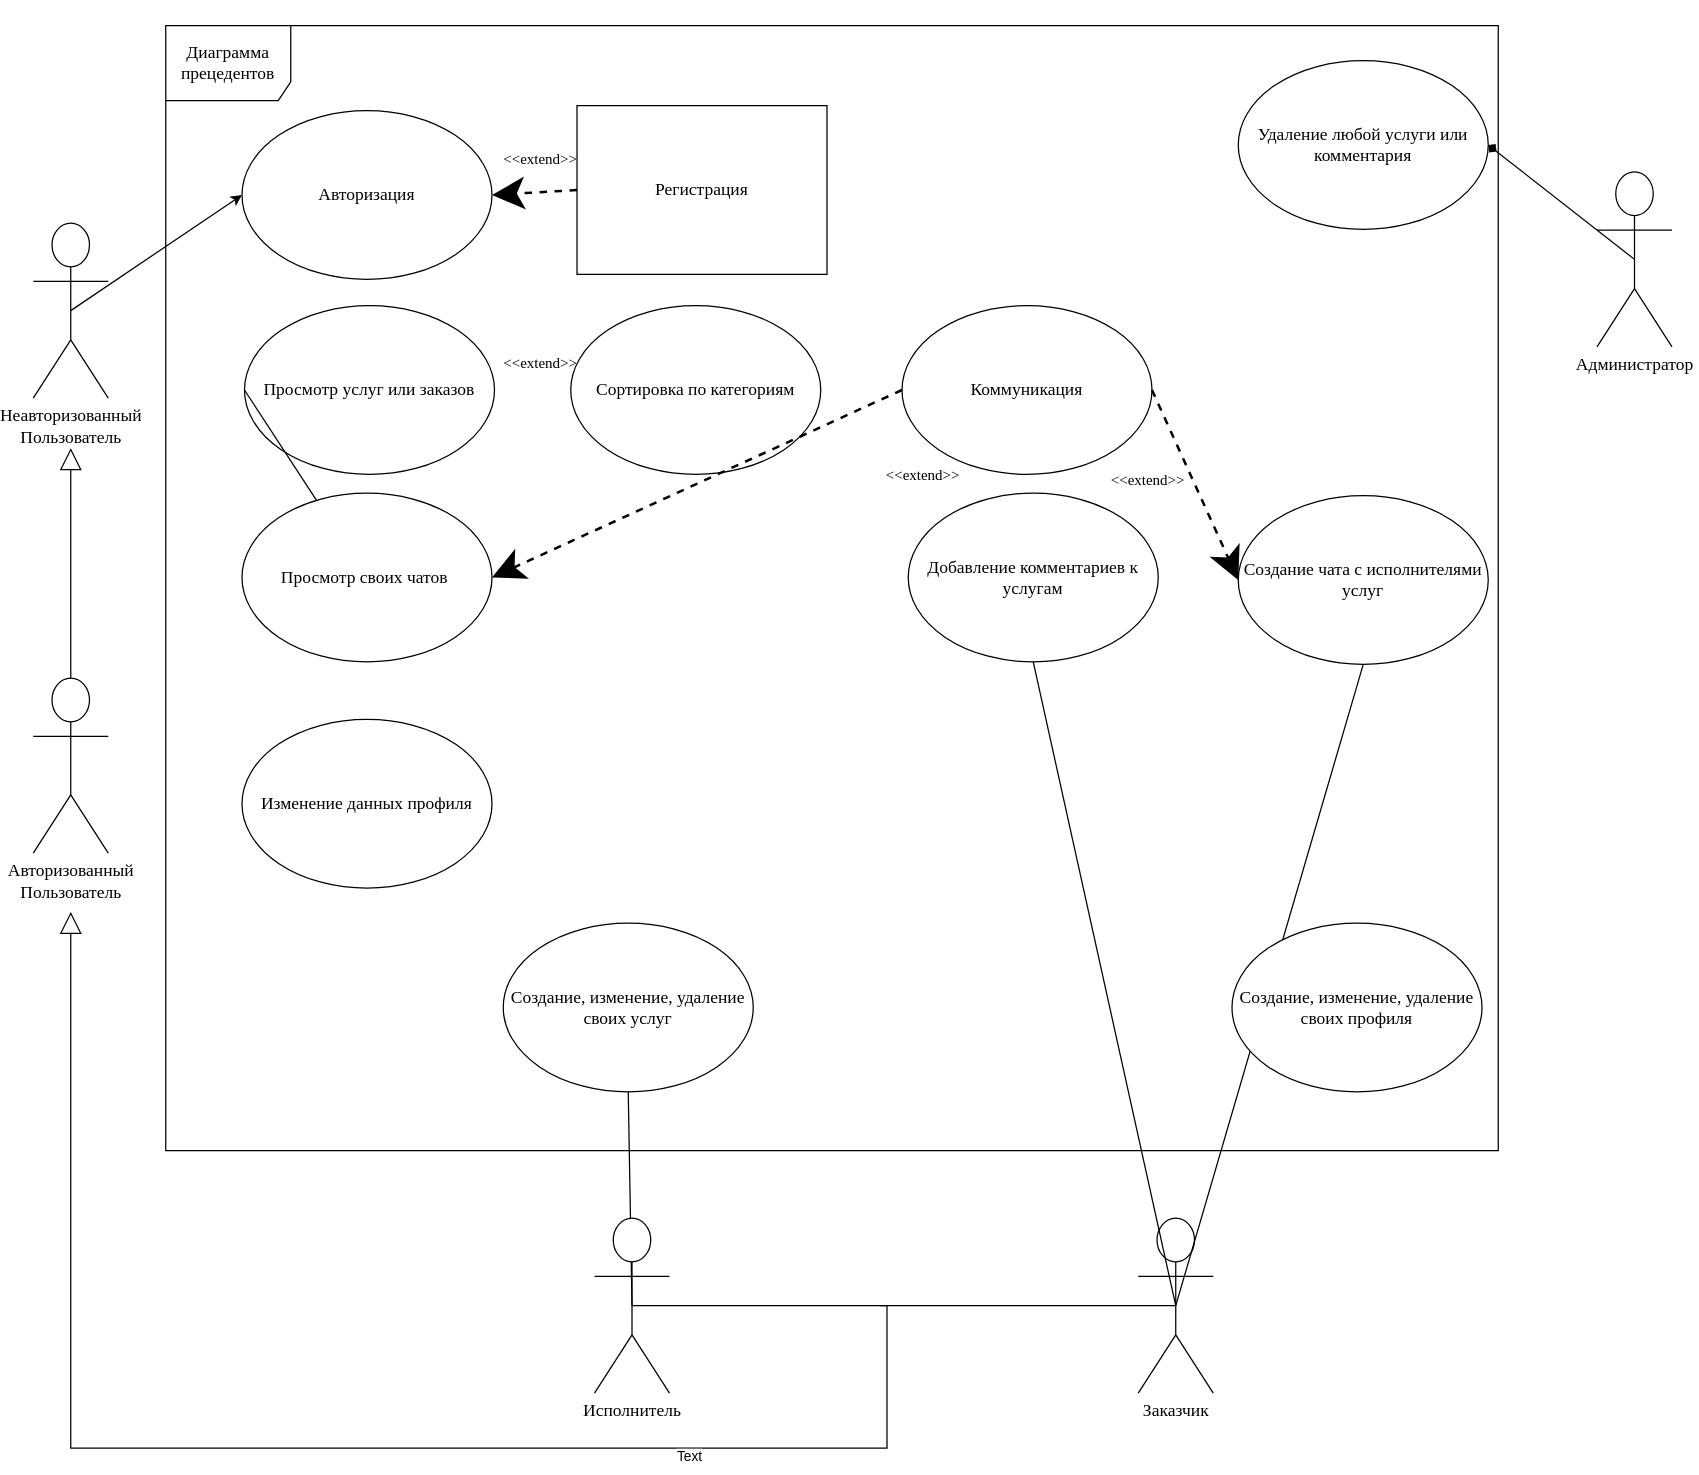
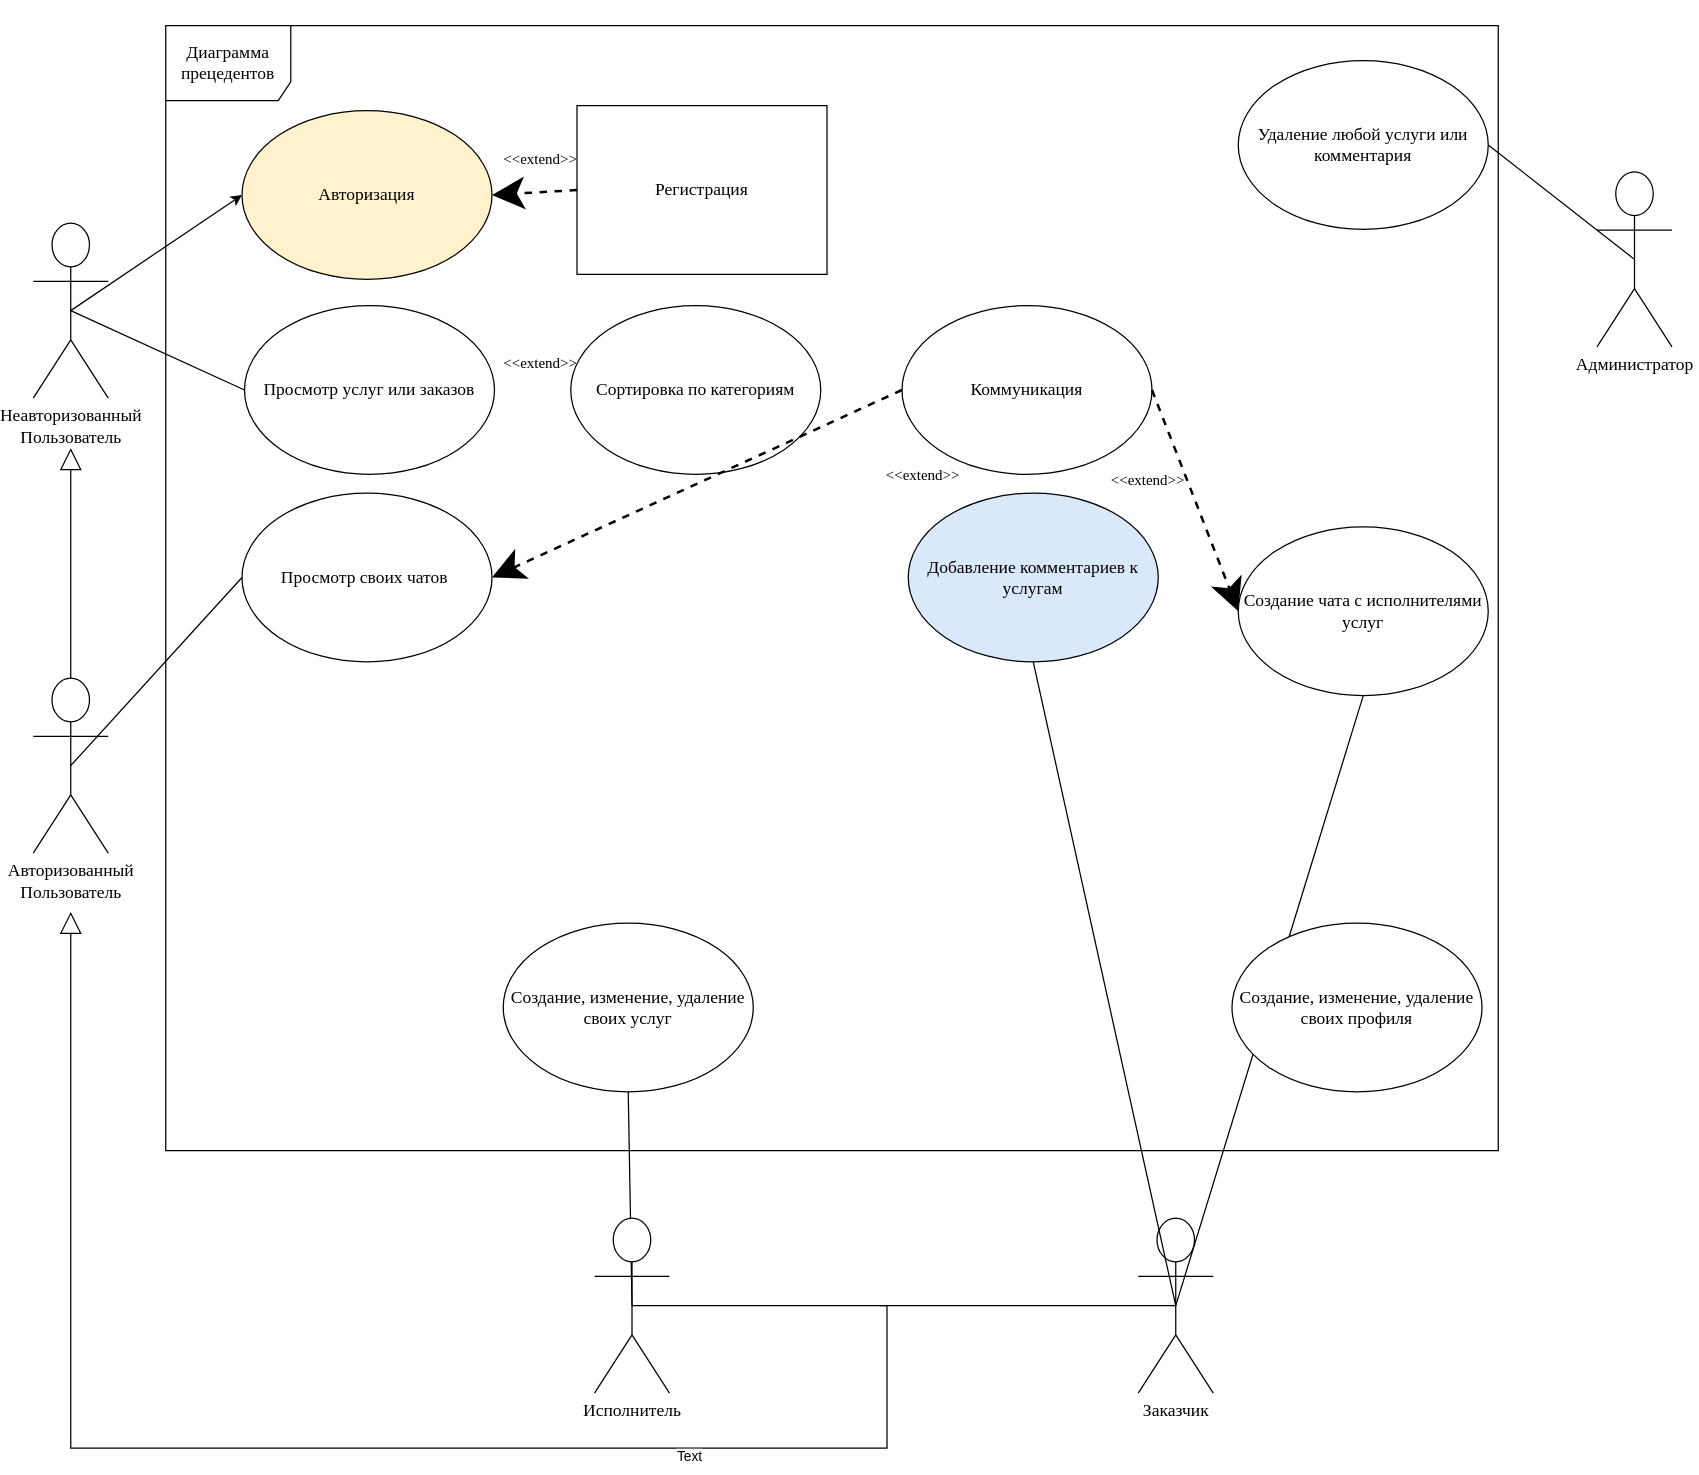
(1496, 151) -> (1492, 148)
(367, 195) -> (367, 195)
(280, 445) -> (159, 351)
(1033, 578) -> (1033, 578)
(1363, 580) -> (1363, 611)
none -> (158, 670)
(367, 804) -> none
